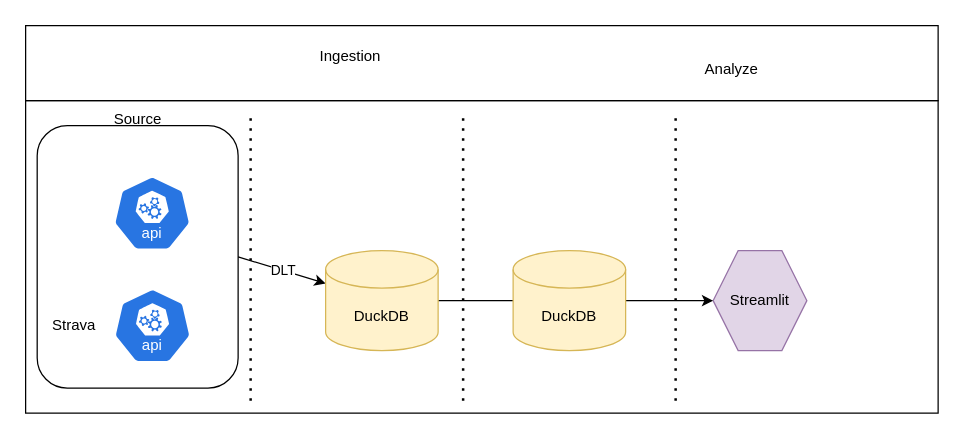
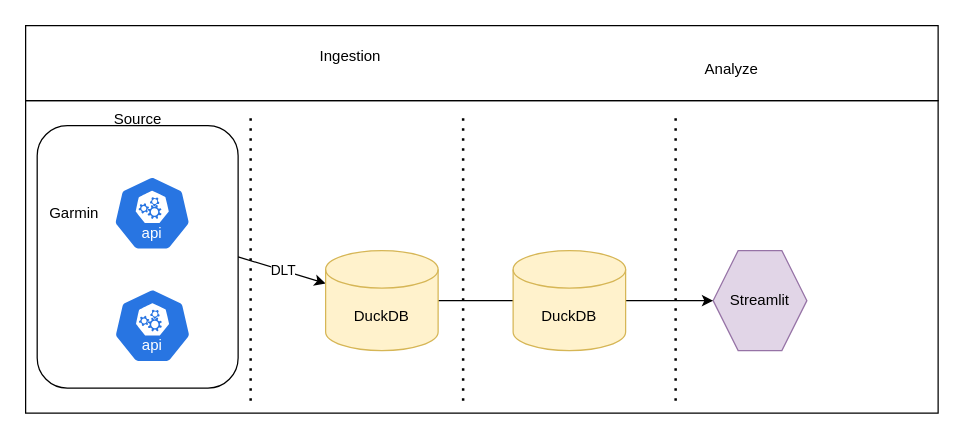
none -> (74, 213)
(75, 326) -> none
